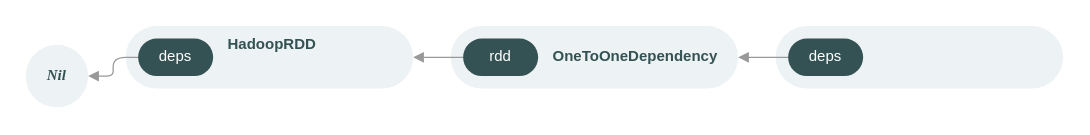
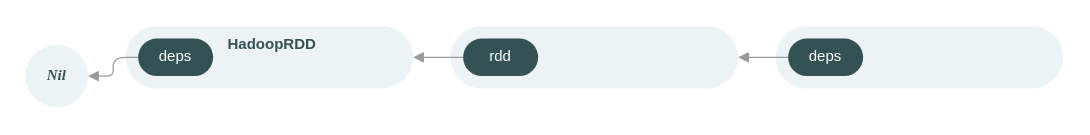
(638, 57) -> none
